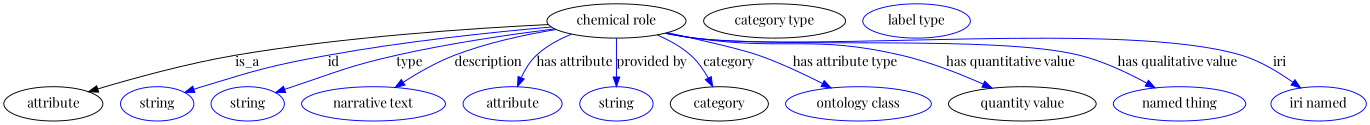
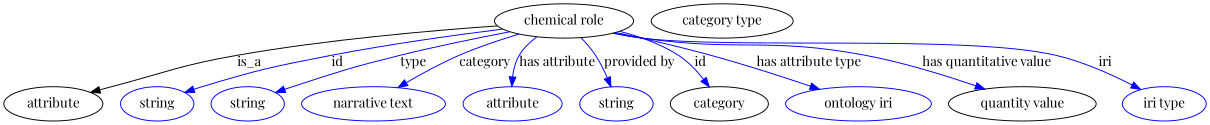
(917, 21) -> none
(488, 62) -> (485, 62)
(729, 62) -> (701, 62)
(858, 104) -> (858, 104)
(1180, 104) -> none
(1319, 104) -> (1164, 104)
